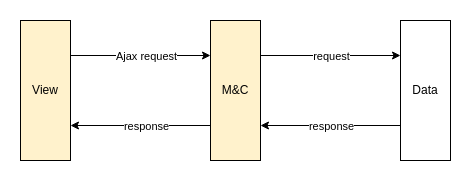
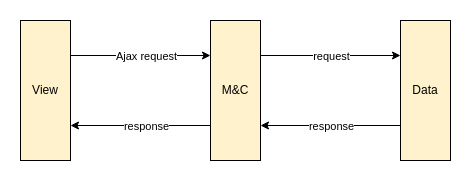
(426, 91) -> (426, 91)
